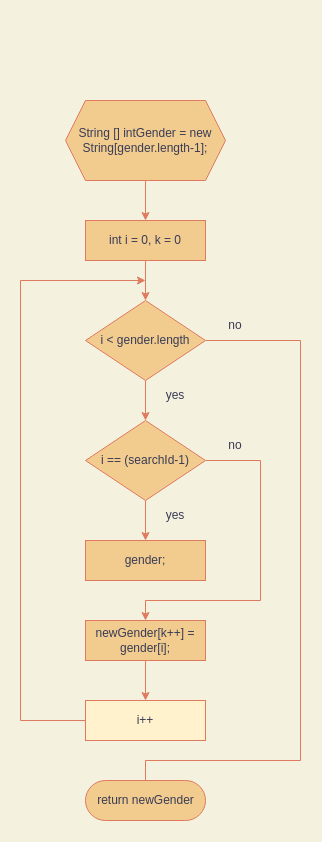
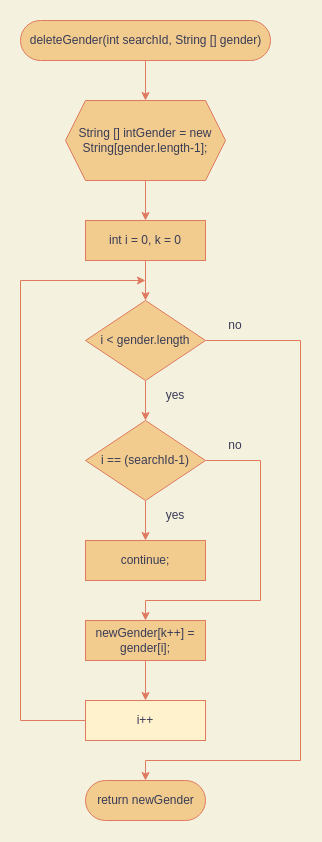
none -> (146, 41)
none -> (146, 77)
(146, 561) -> (146, 561)
(146, 774) -> (146, 772)
